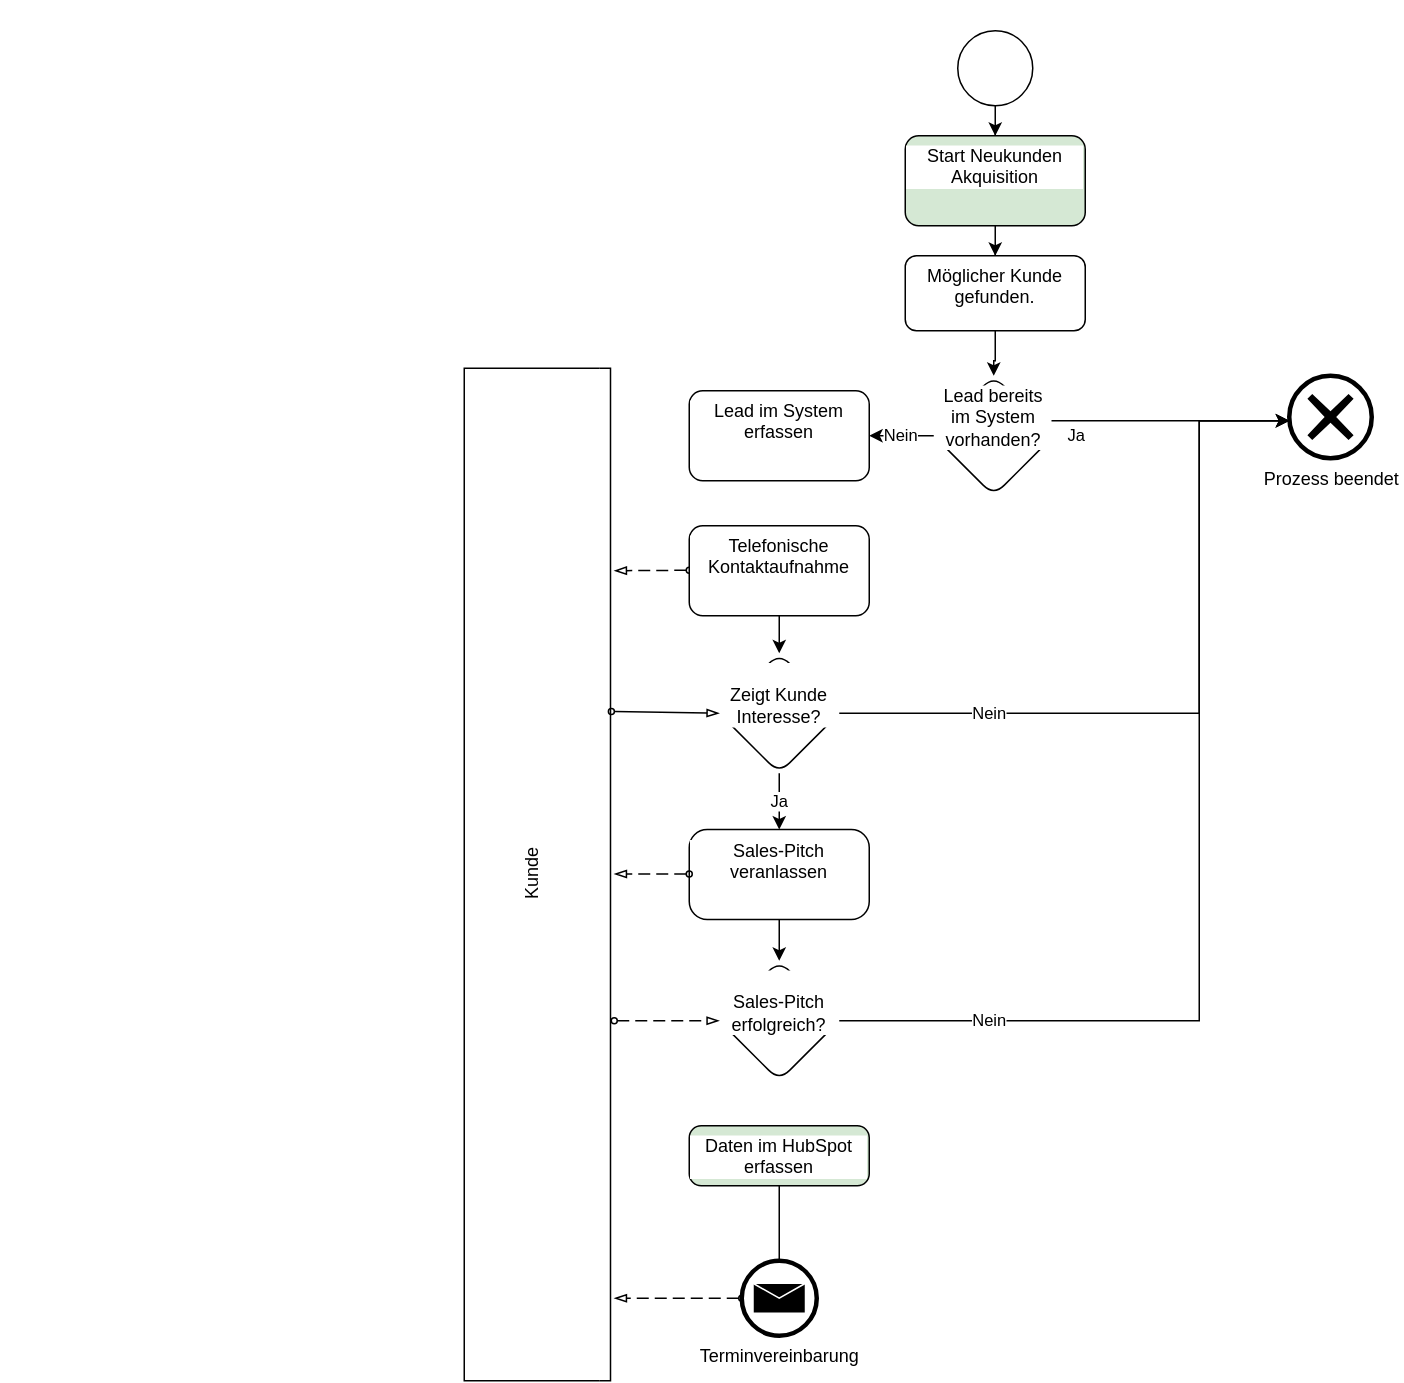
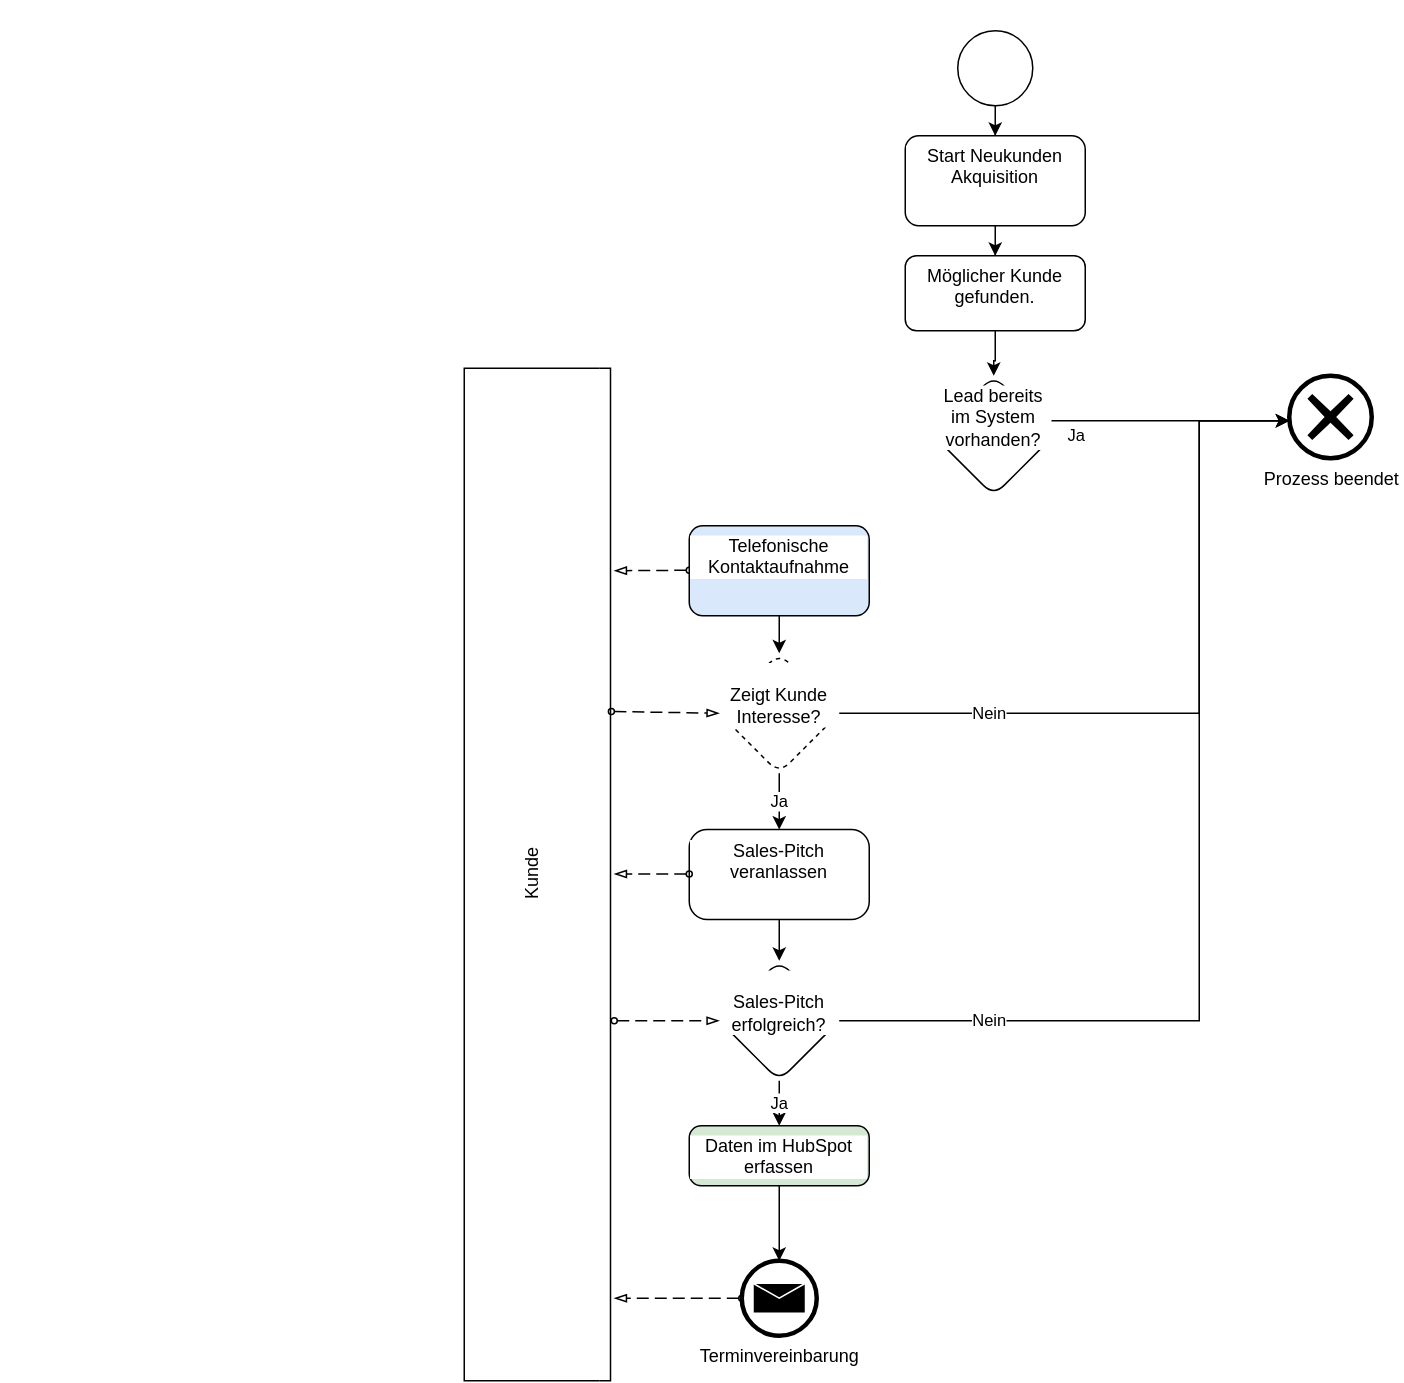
(995, 181) -> (995, 181)
(779, 436) -> none
(906, 436) -> none
(779, 571) -> (779, 571)
(664, 712) -> (664, 712)
(779, 713) -> (779, 713)
none -> (779, 1109)
(779, 1253) -> (779, 1249)
